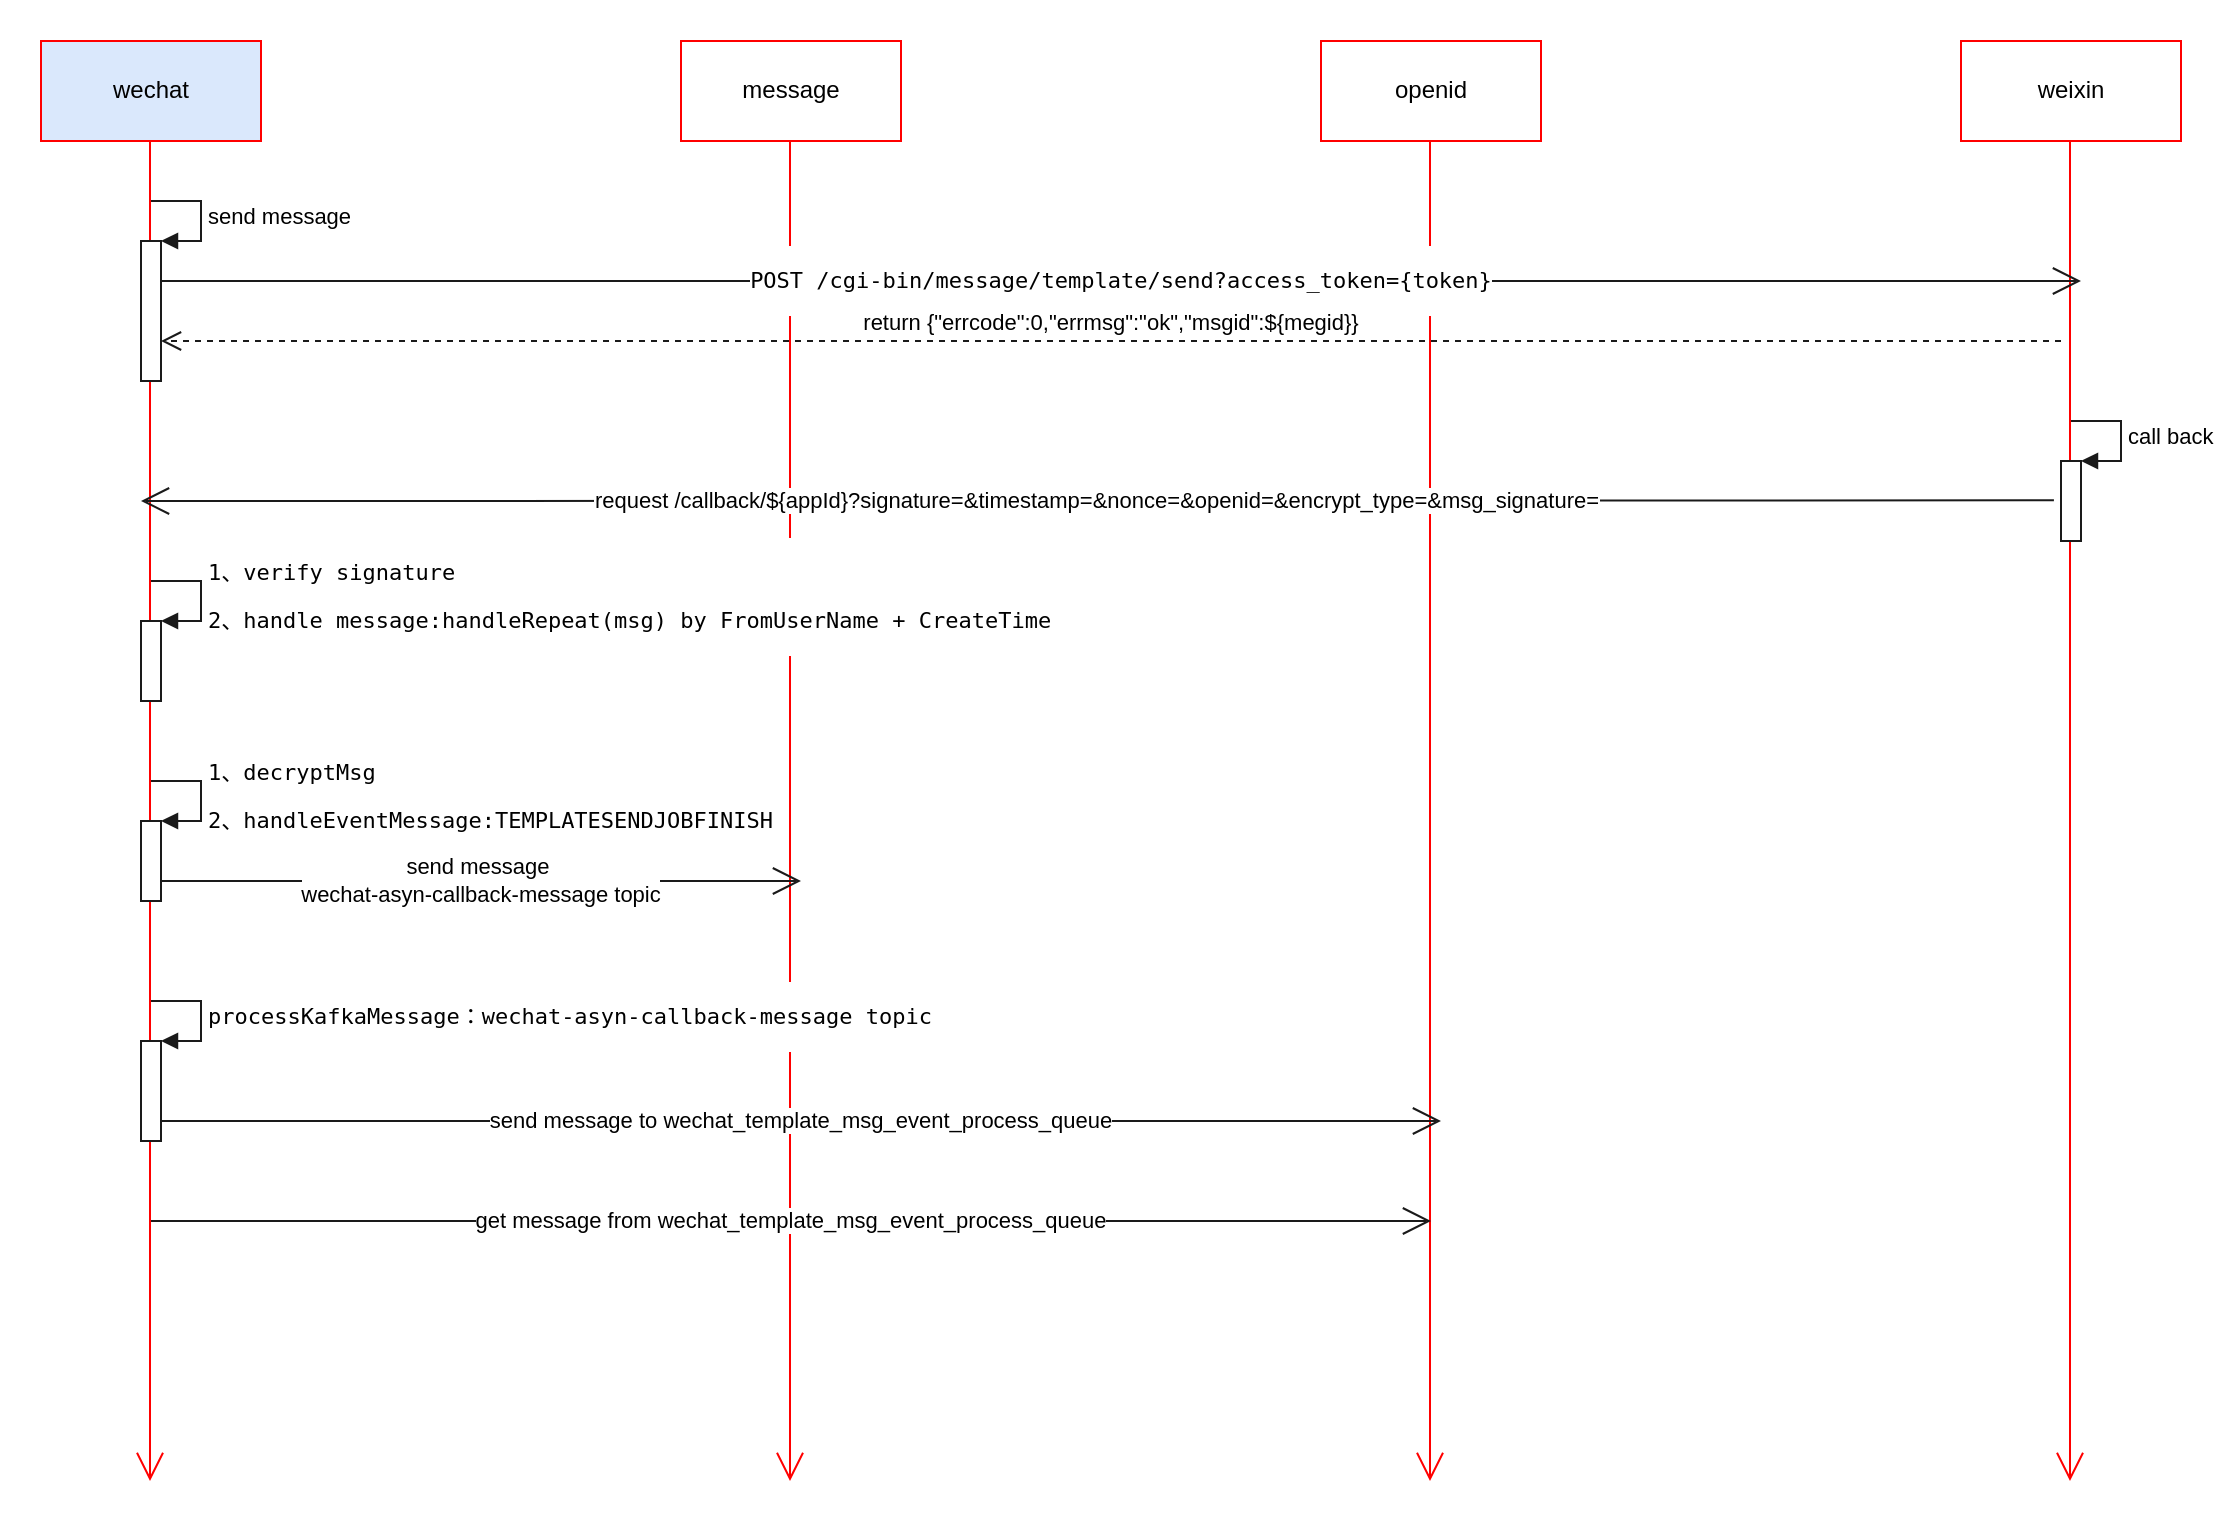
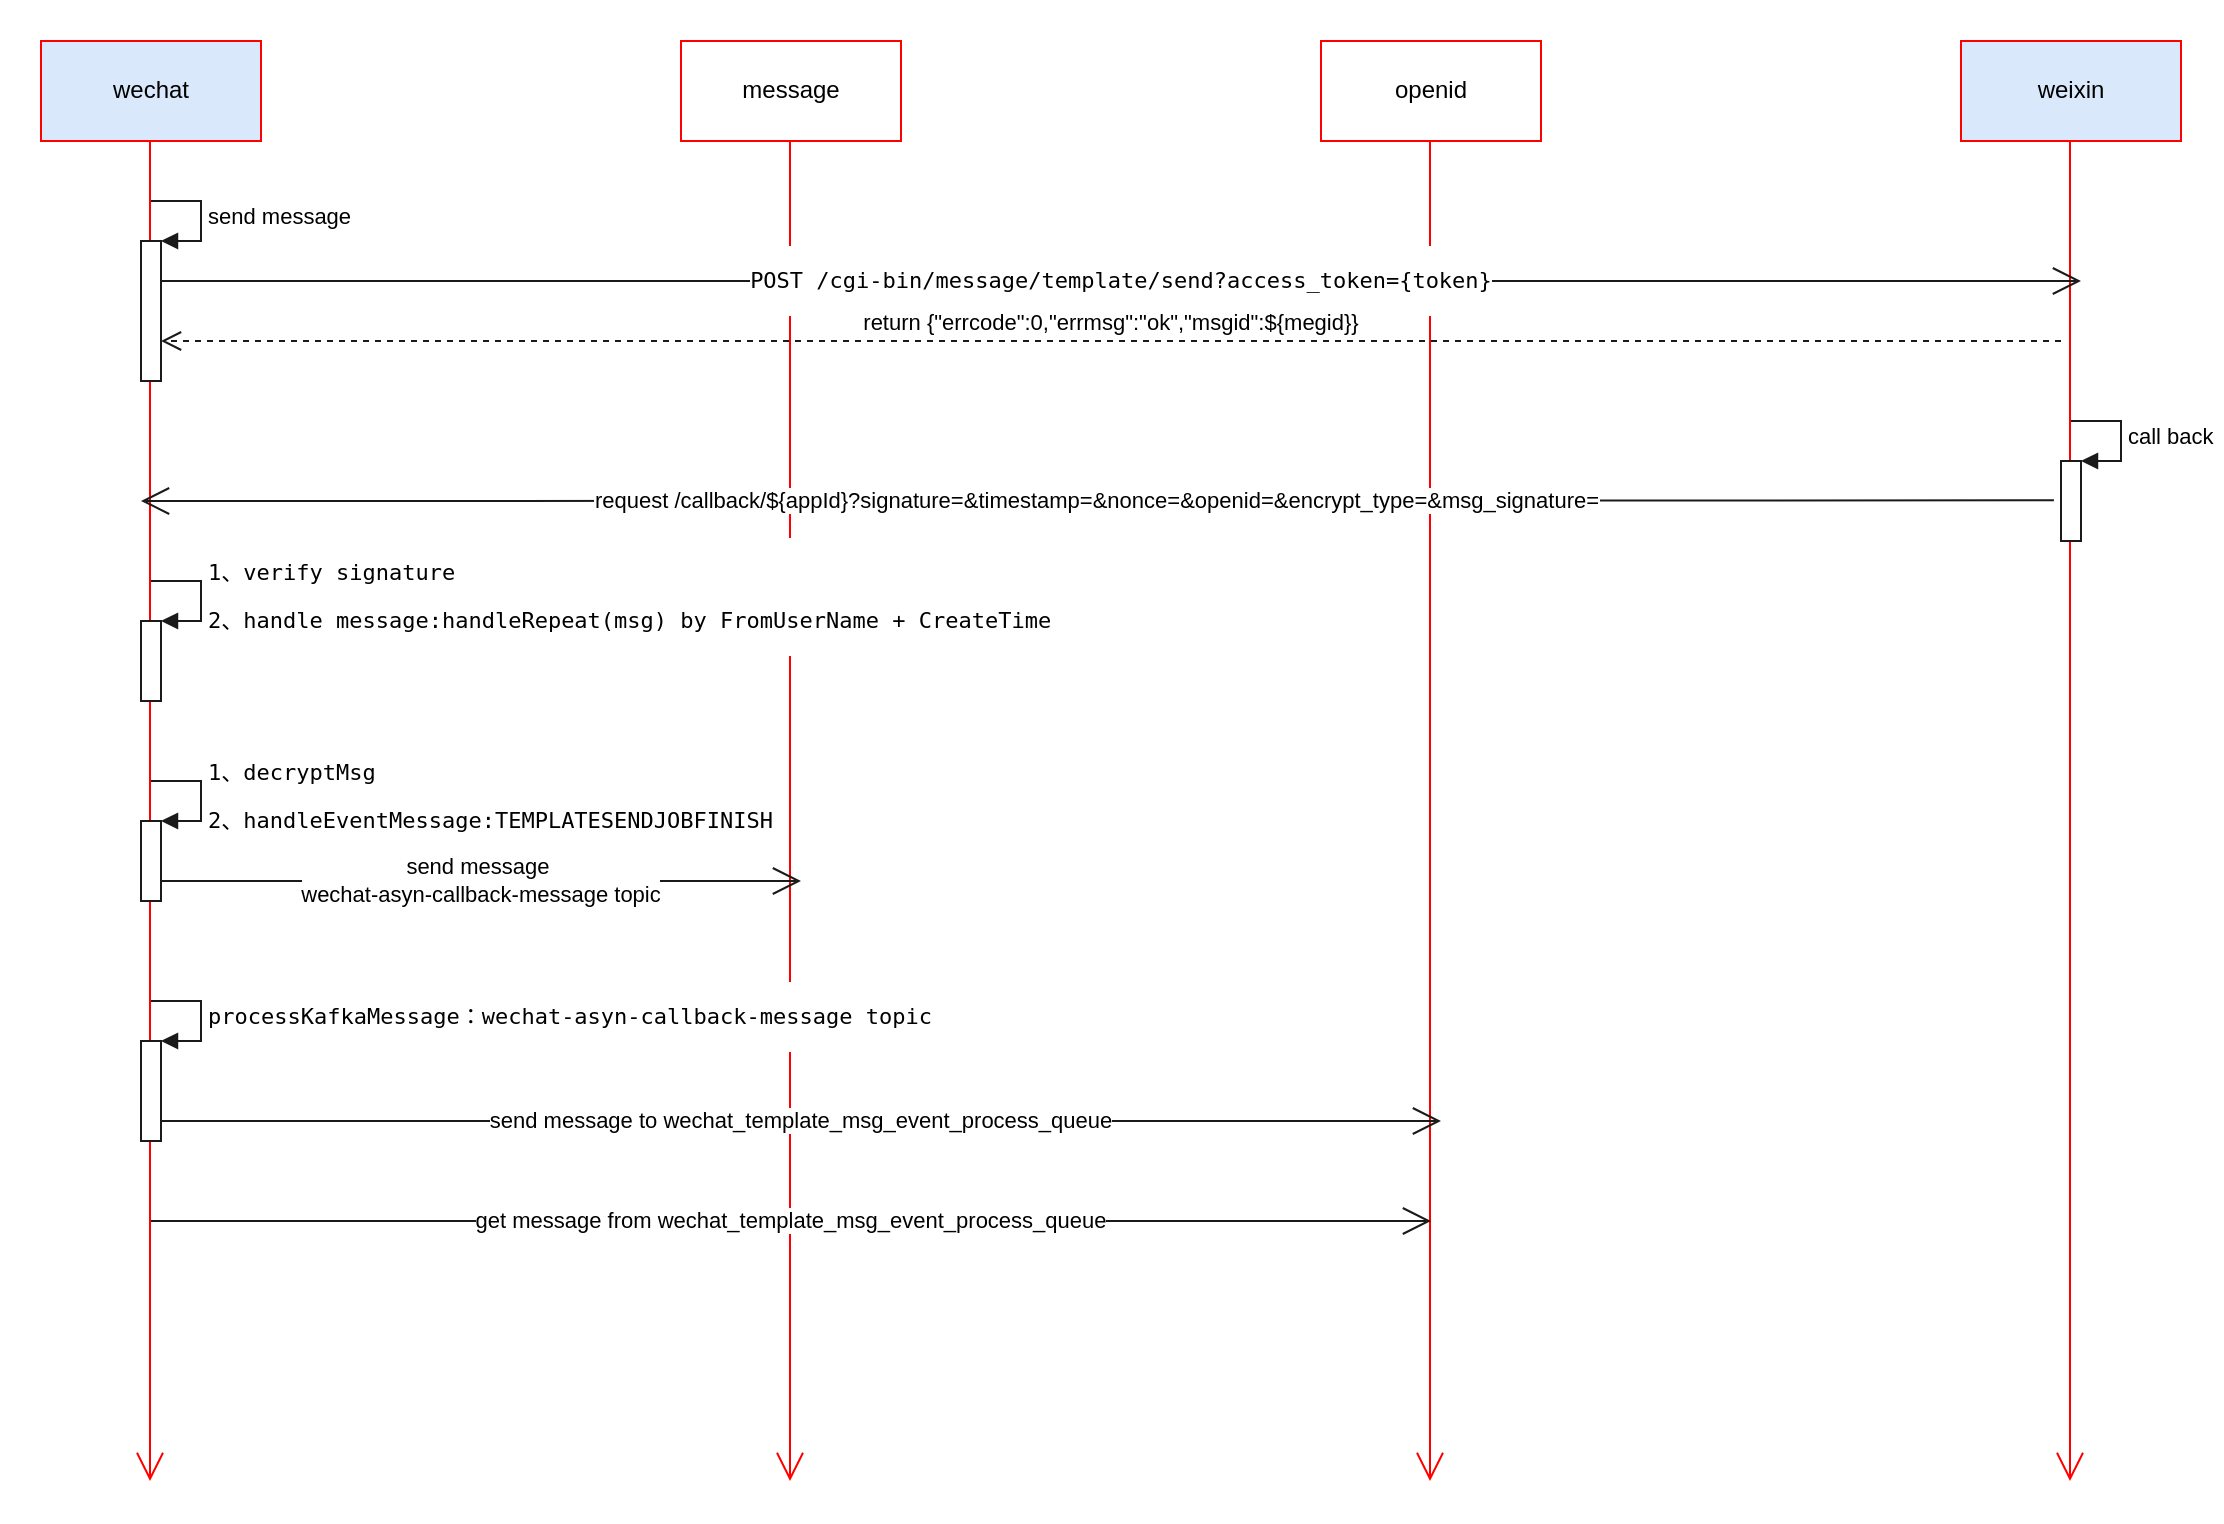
(2071, 91) -> (2071, 91)
